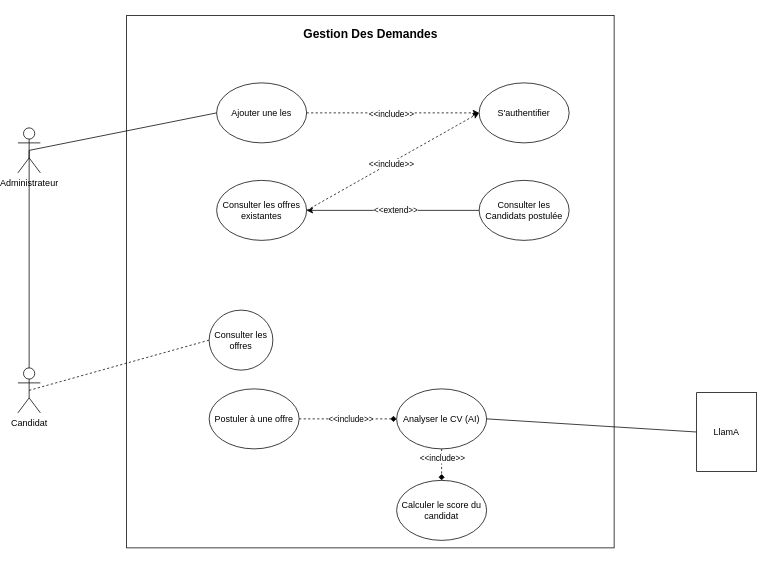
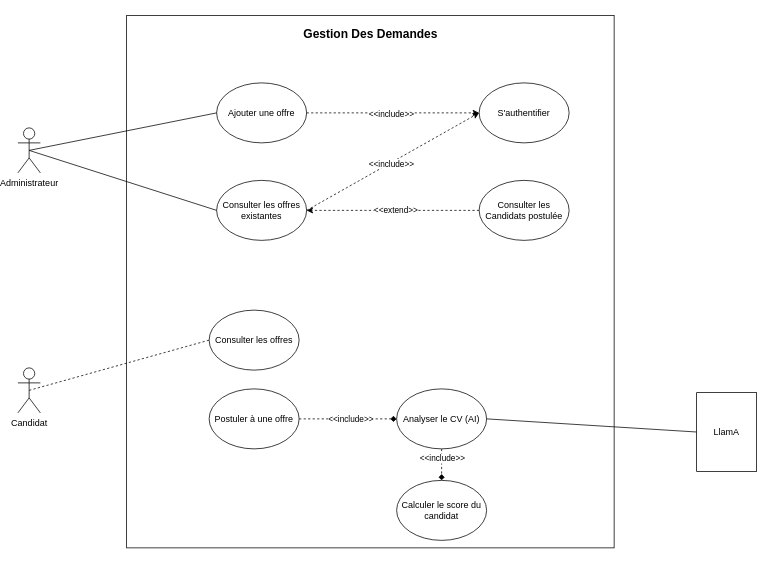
(261, 113) -> (261, 113)
(343, 210) -> (343, 210)
(29, 265) -> (123, 180)
(241, 340) -> (254, 340)
